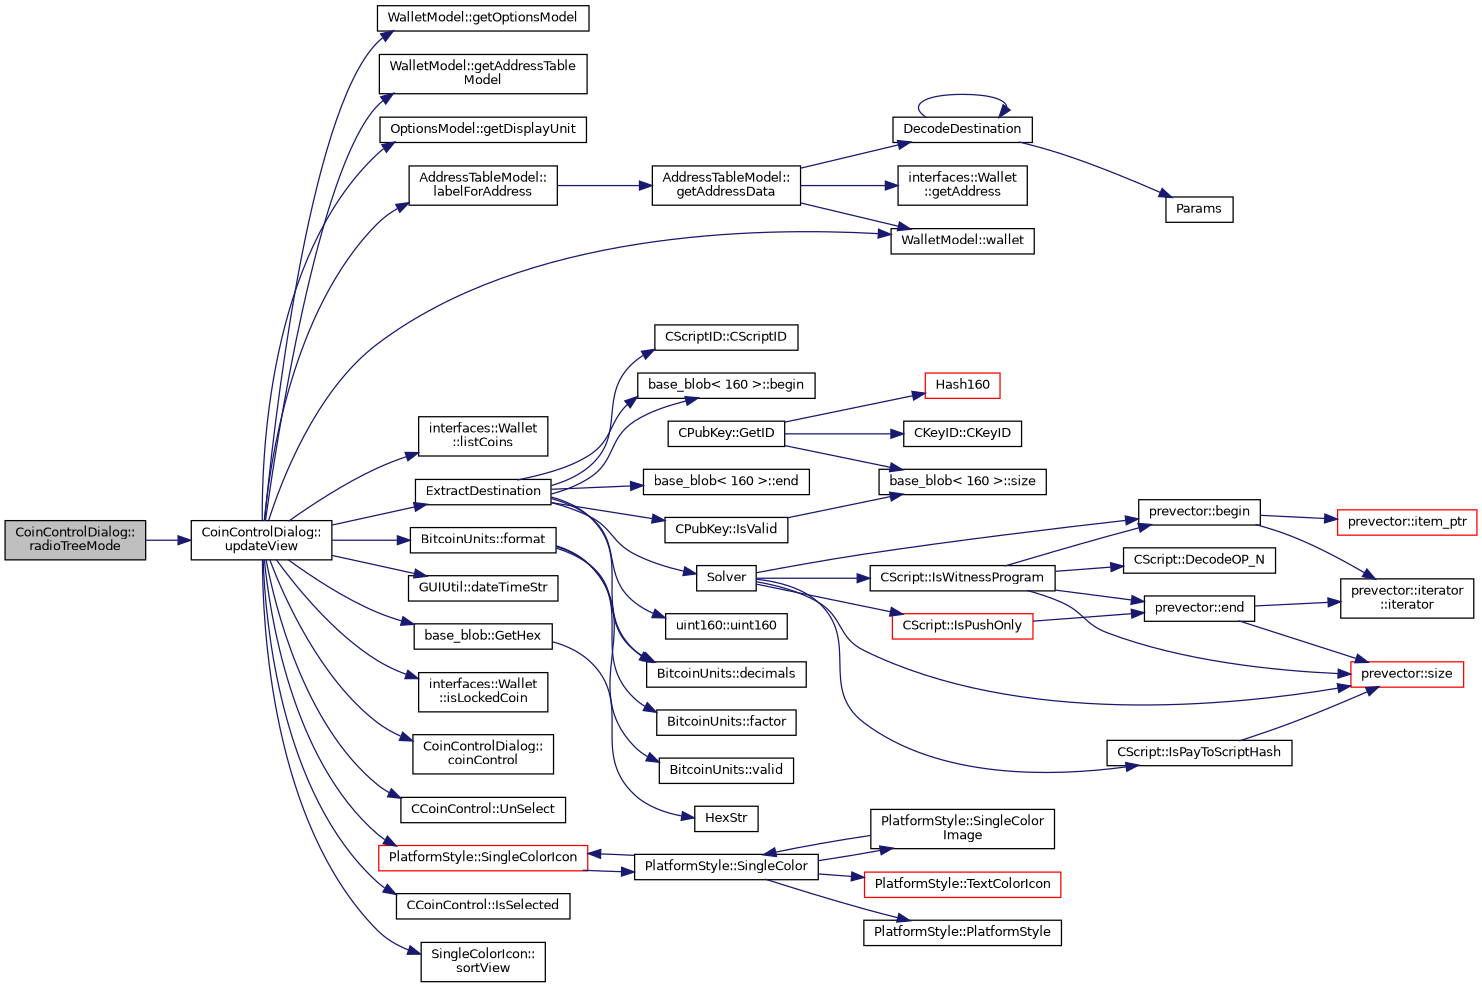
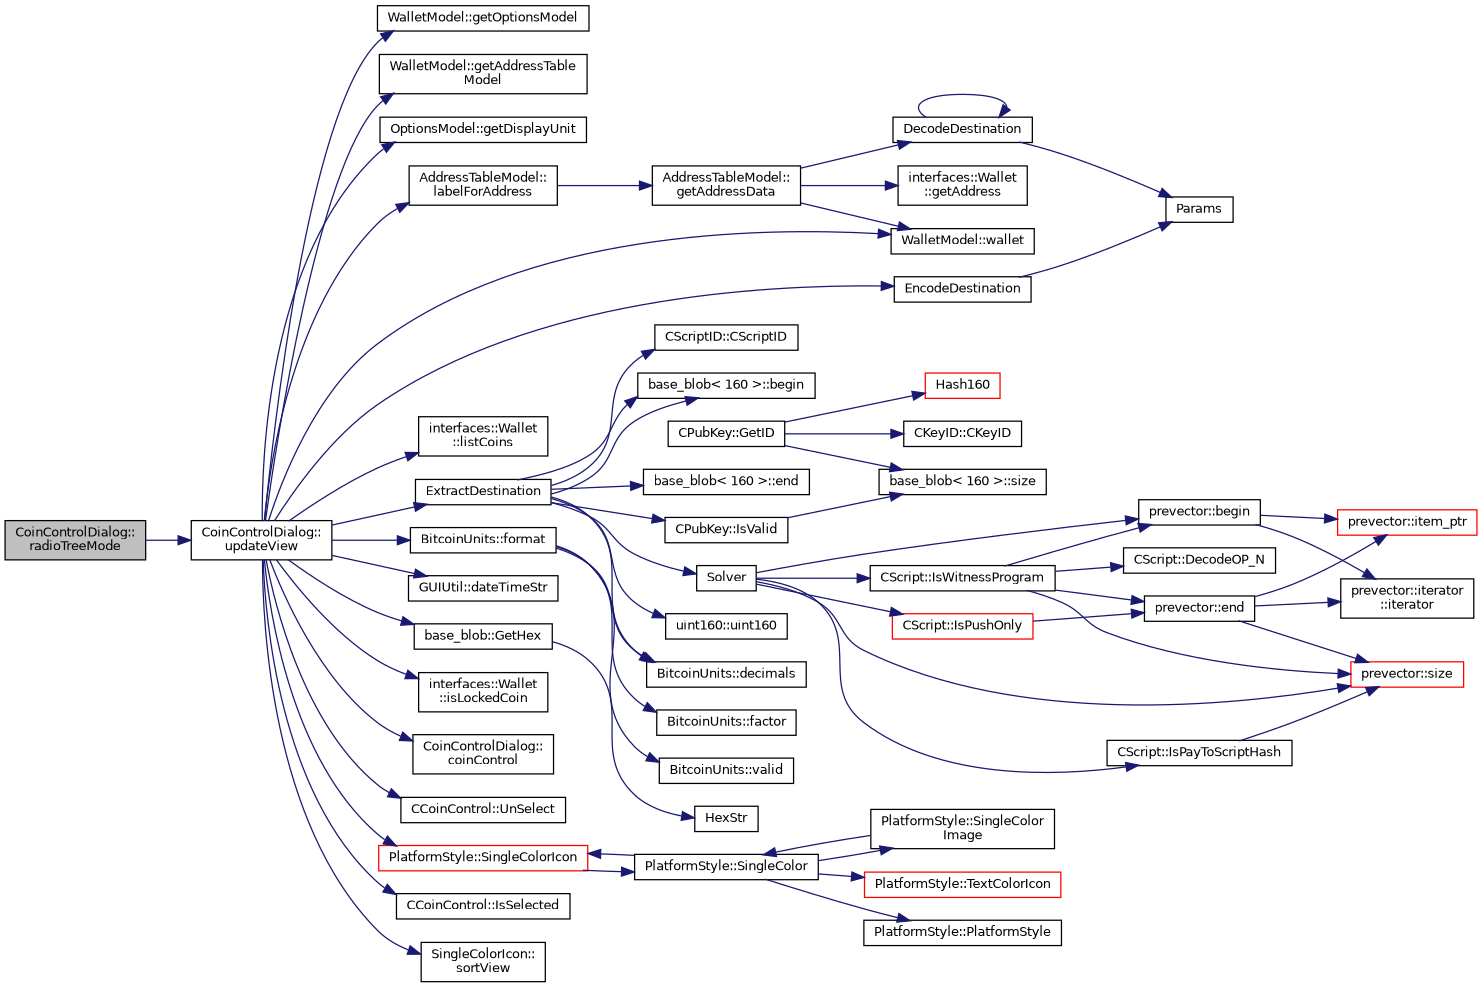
none -> (963, 289)
none -> (1317, 573)
